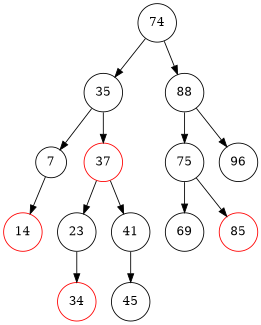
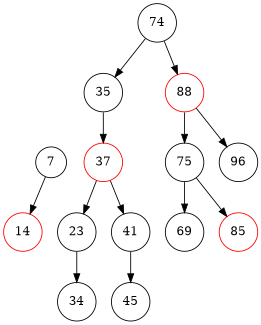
(185, 93) -> (185, 93)
(79, 126) -> none
(77, 302) -> (77, 302)
